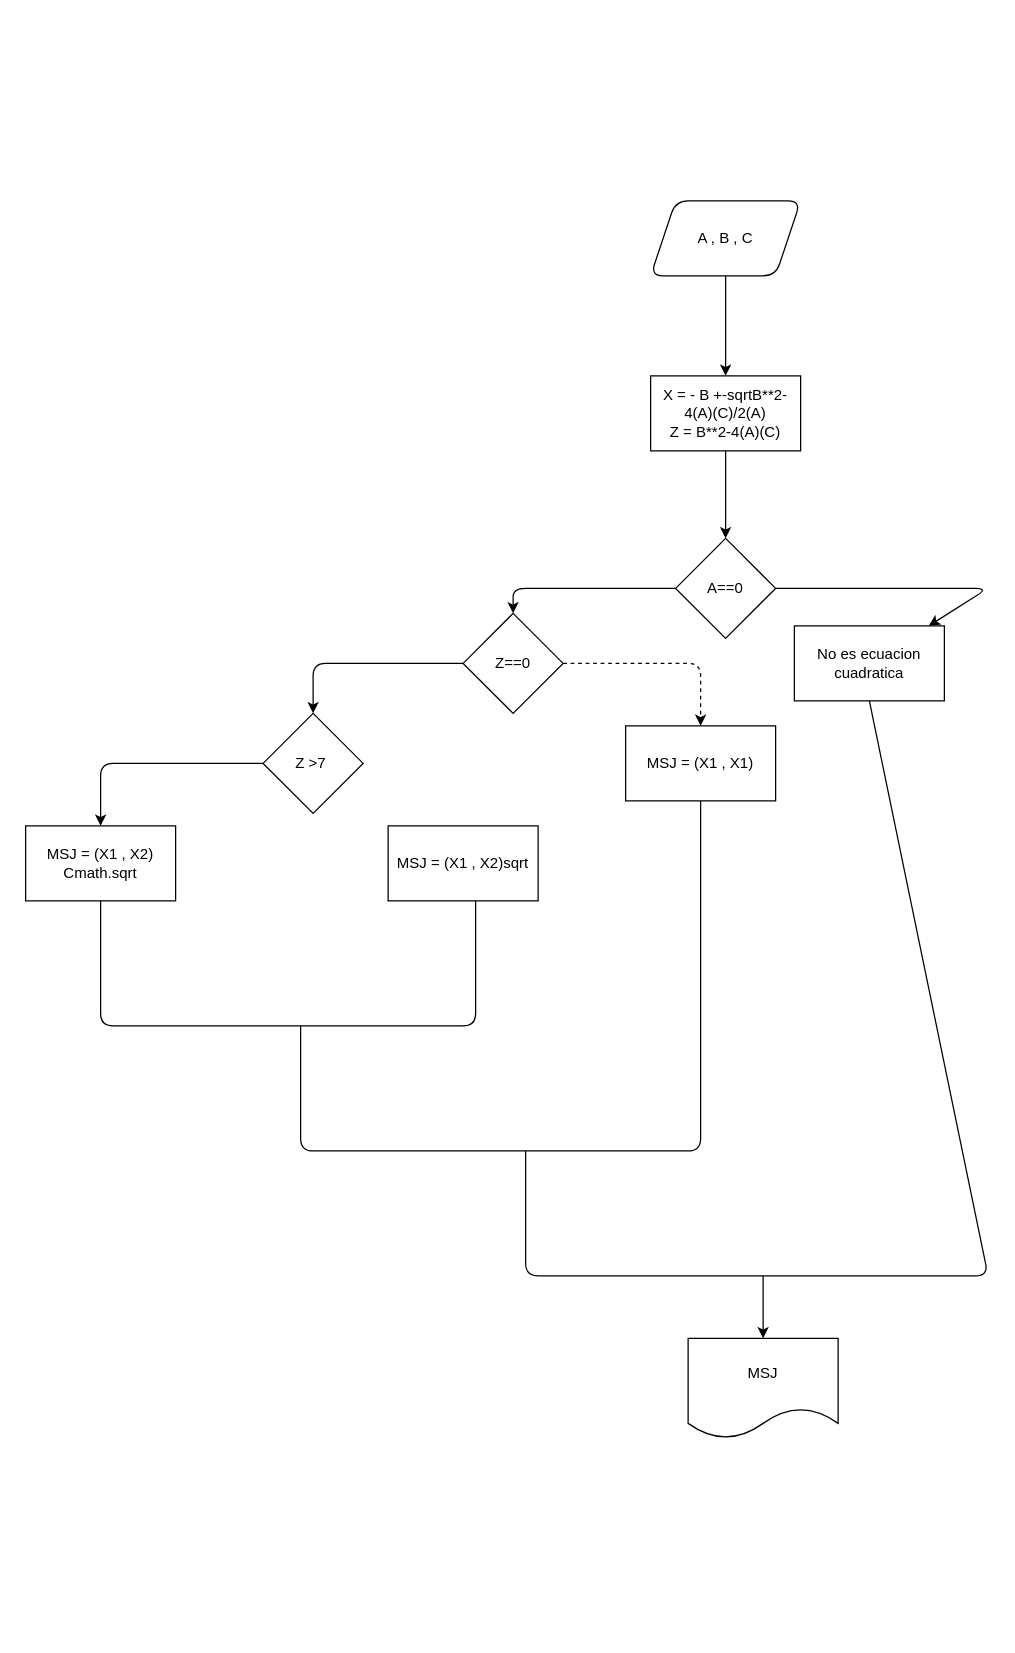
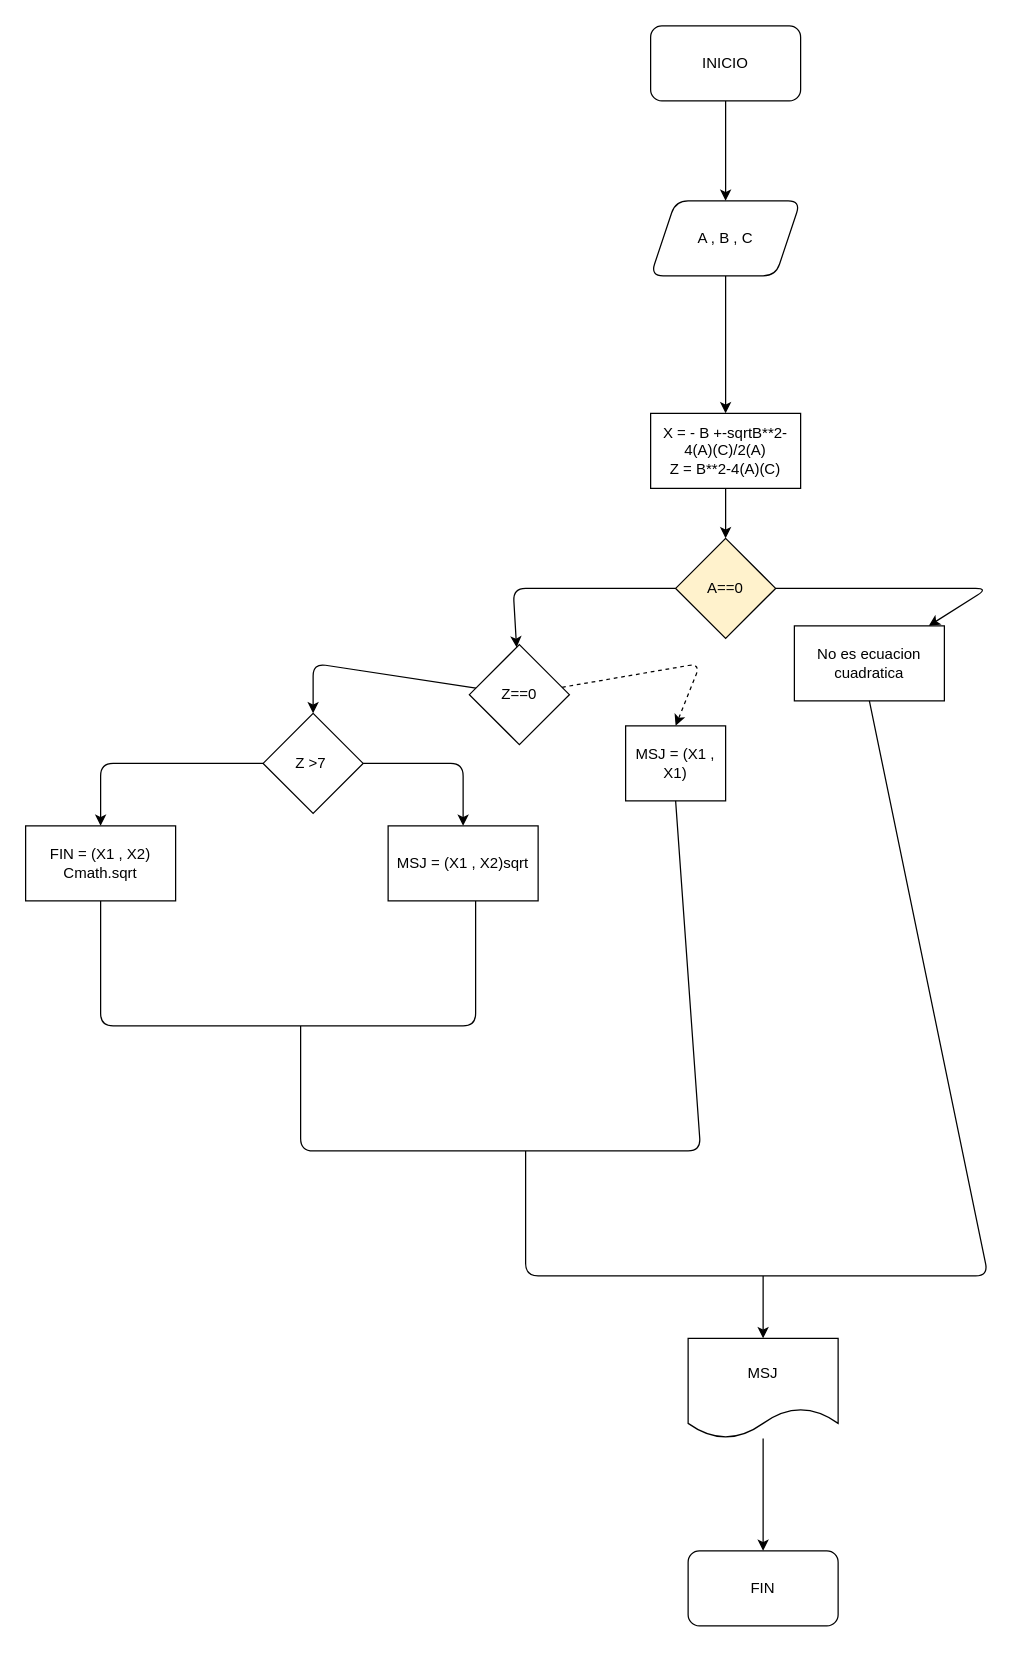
none -> (726, 63)
none -> (726, 147)
(726, 413) -> (726, 451)
(726, 588) -> (726, 588)
(513, 663) -> (519, 694)
none -> (435, 763)
(701, 763) -> (676, 763)
(101, 863) -> (101, 863)
none -> (763, 1490)
none -> (763, 1588)
